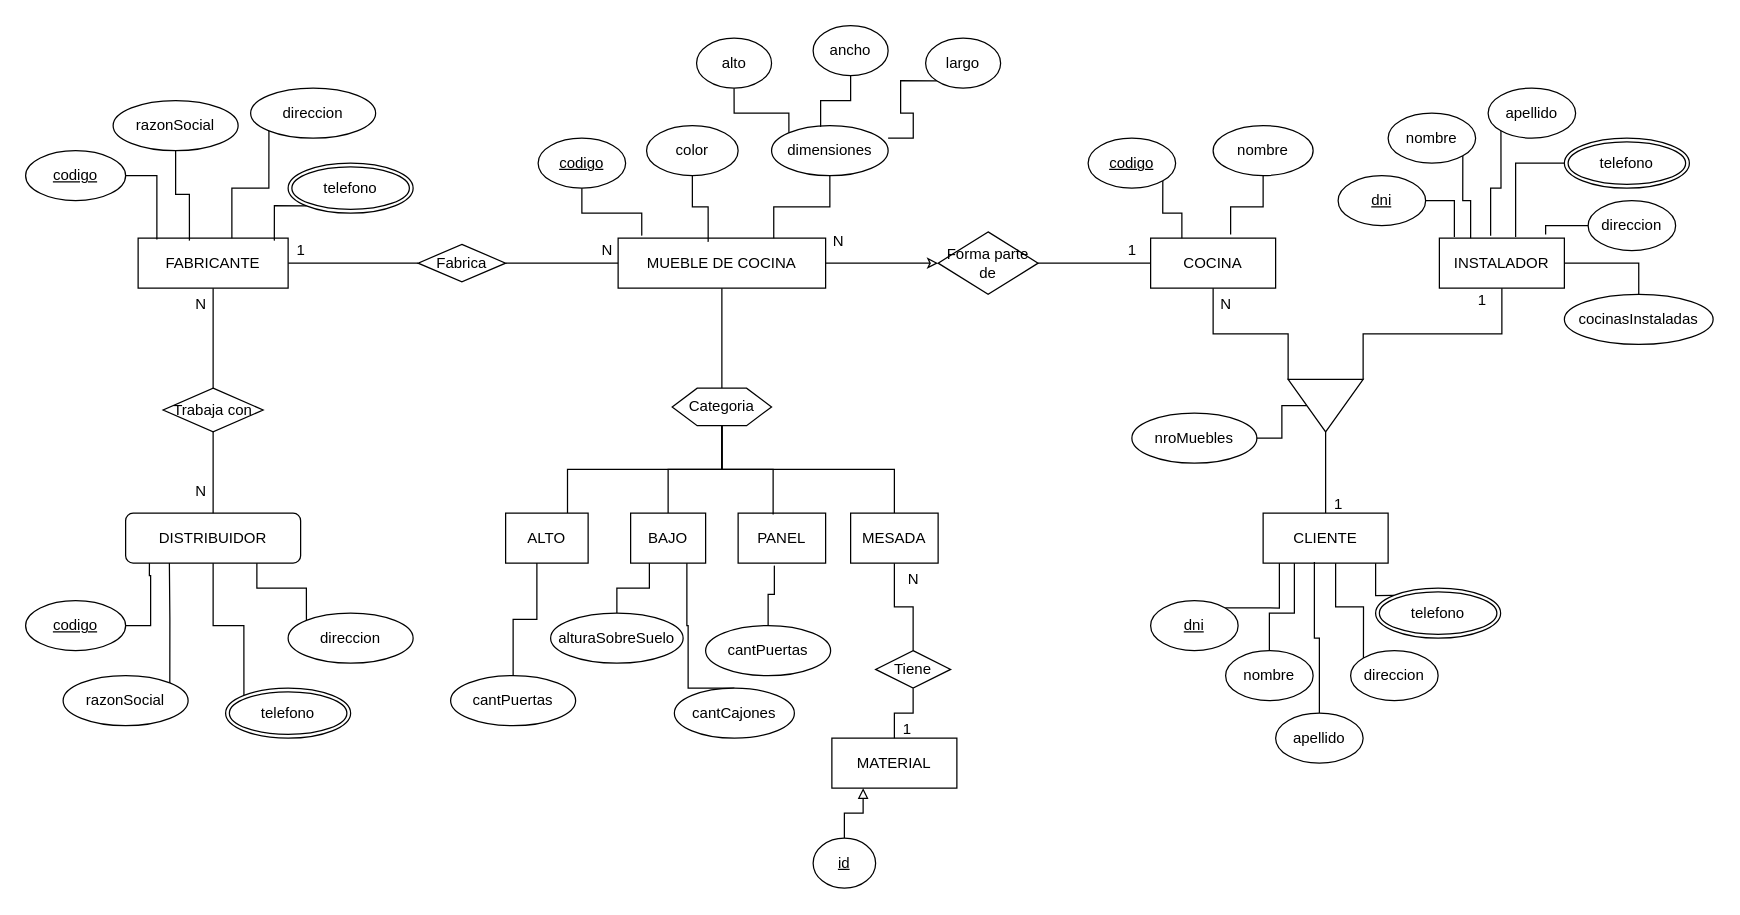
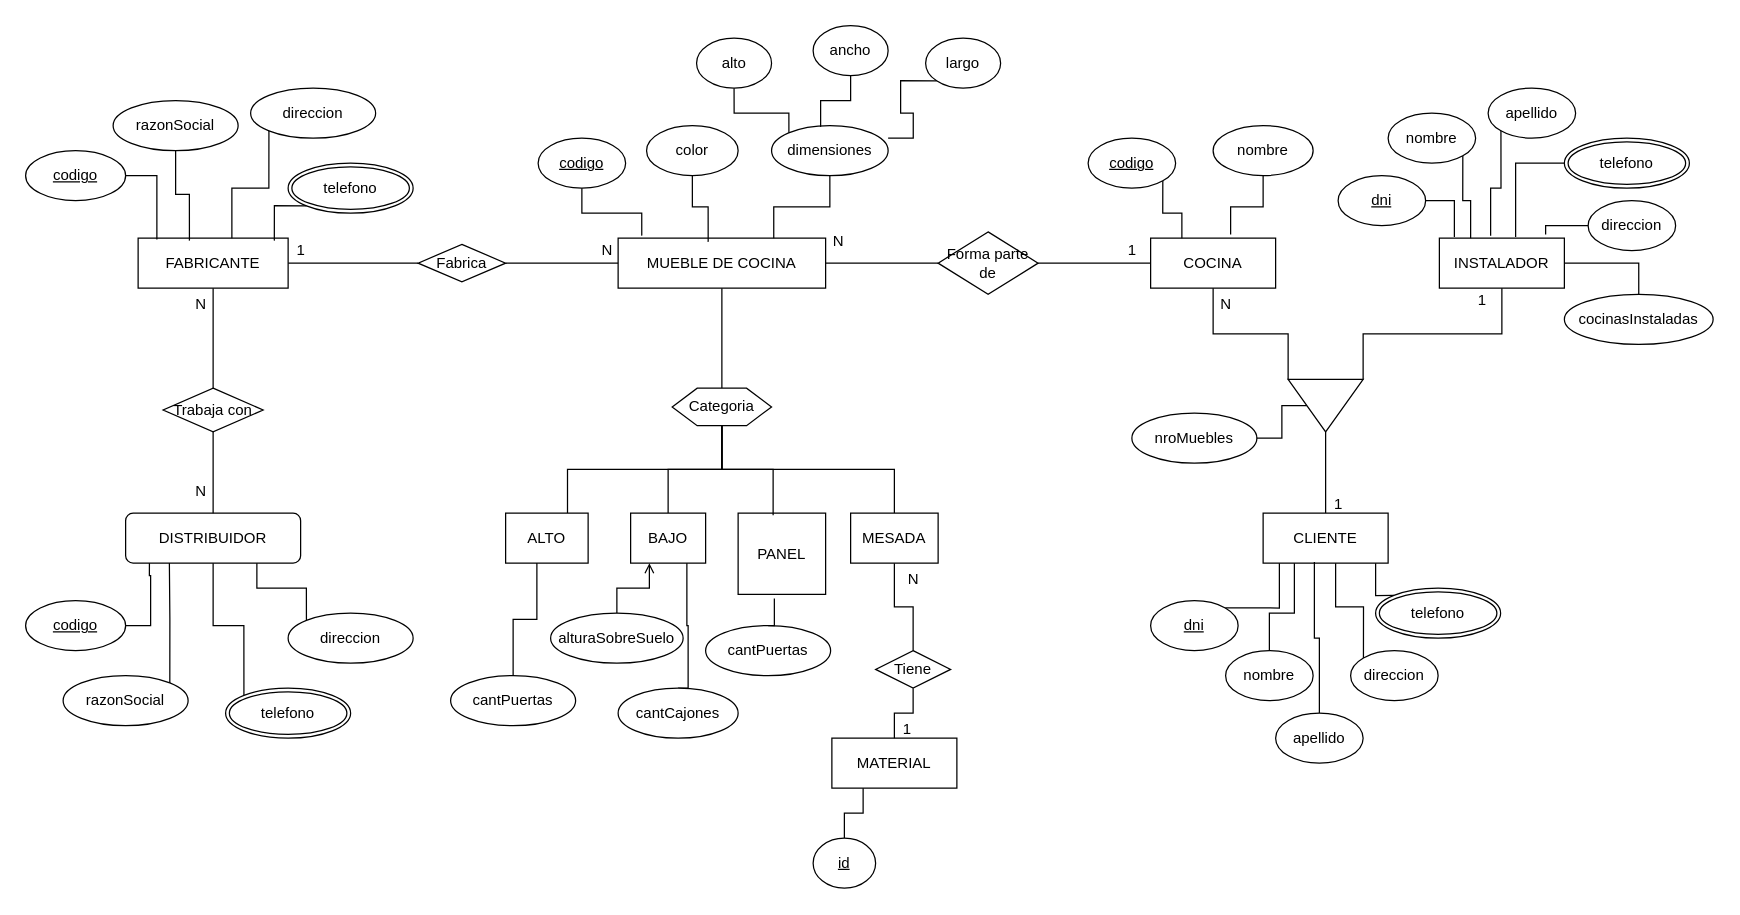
(928, 263) -> (931, 263)
(782, 538) -> (782, 554)
(649, 567) -> (649, 569)
(734, 713) -> (678, 713)
(863, 799) -> (863, 795)
